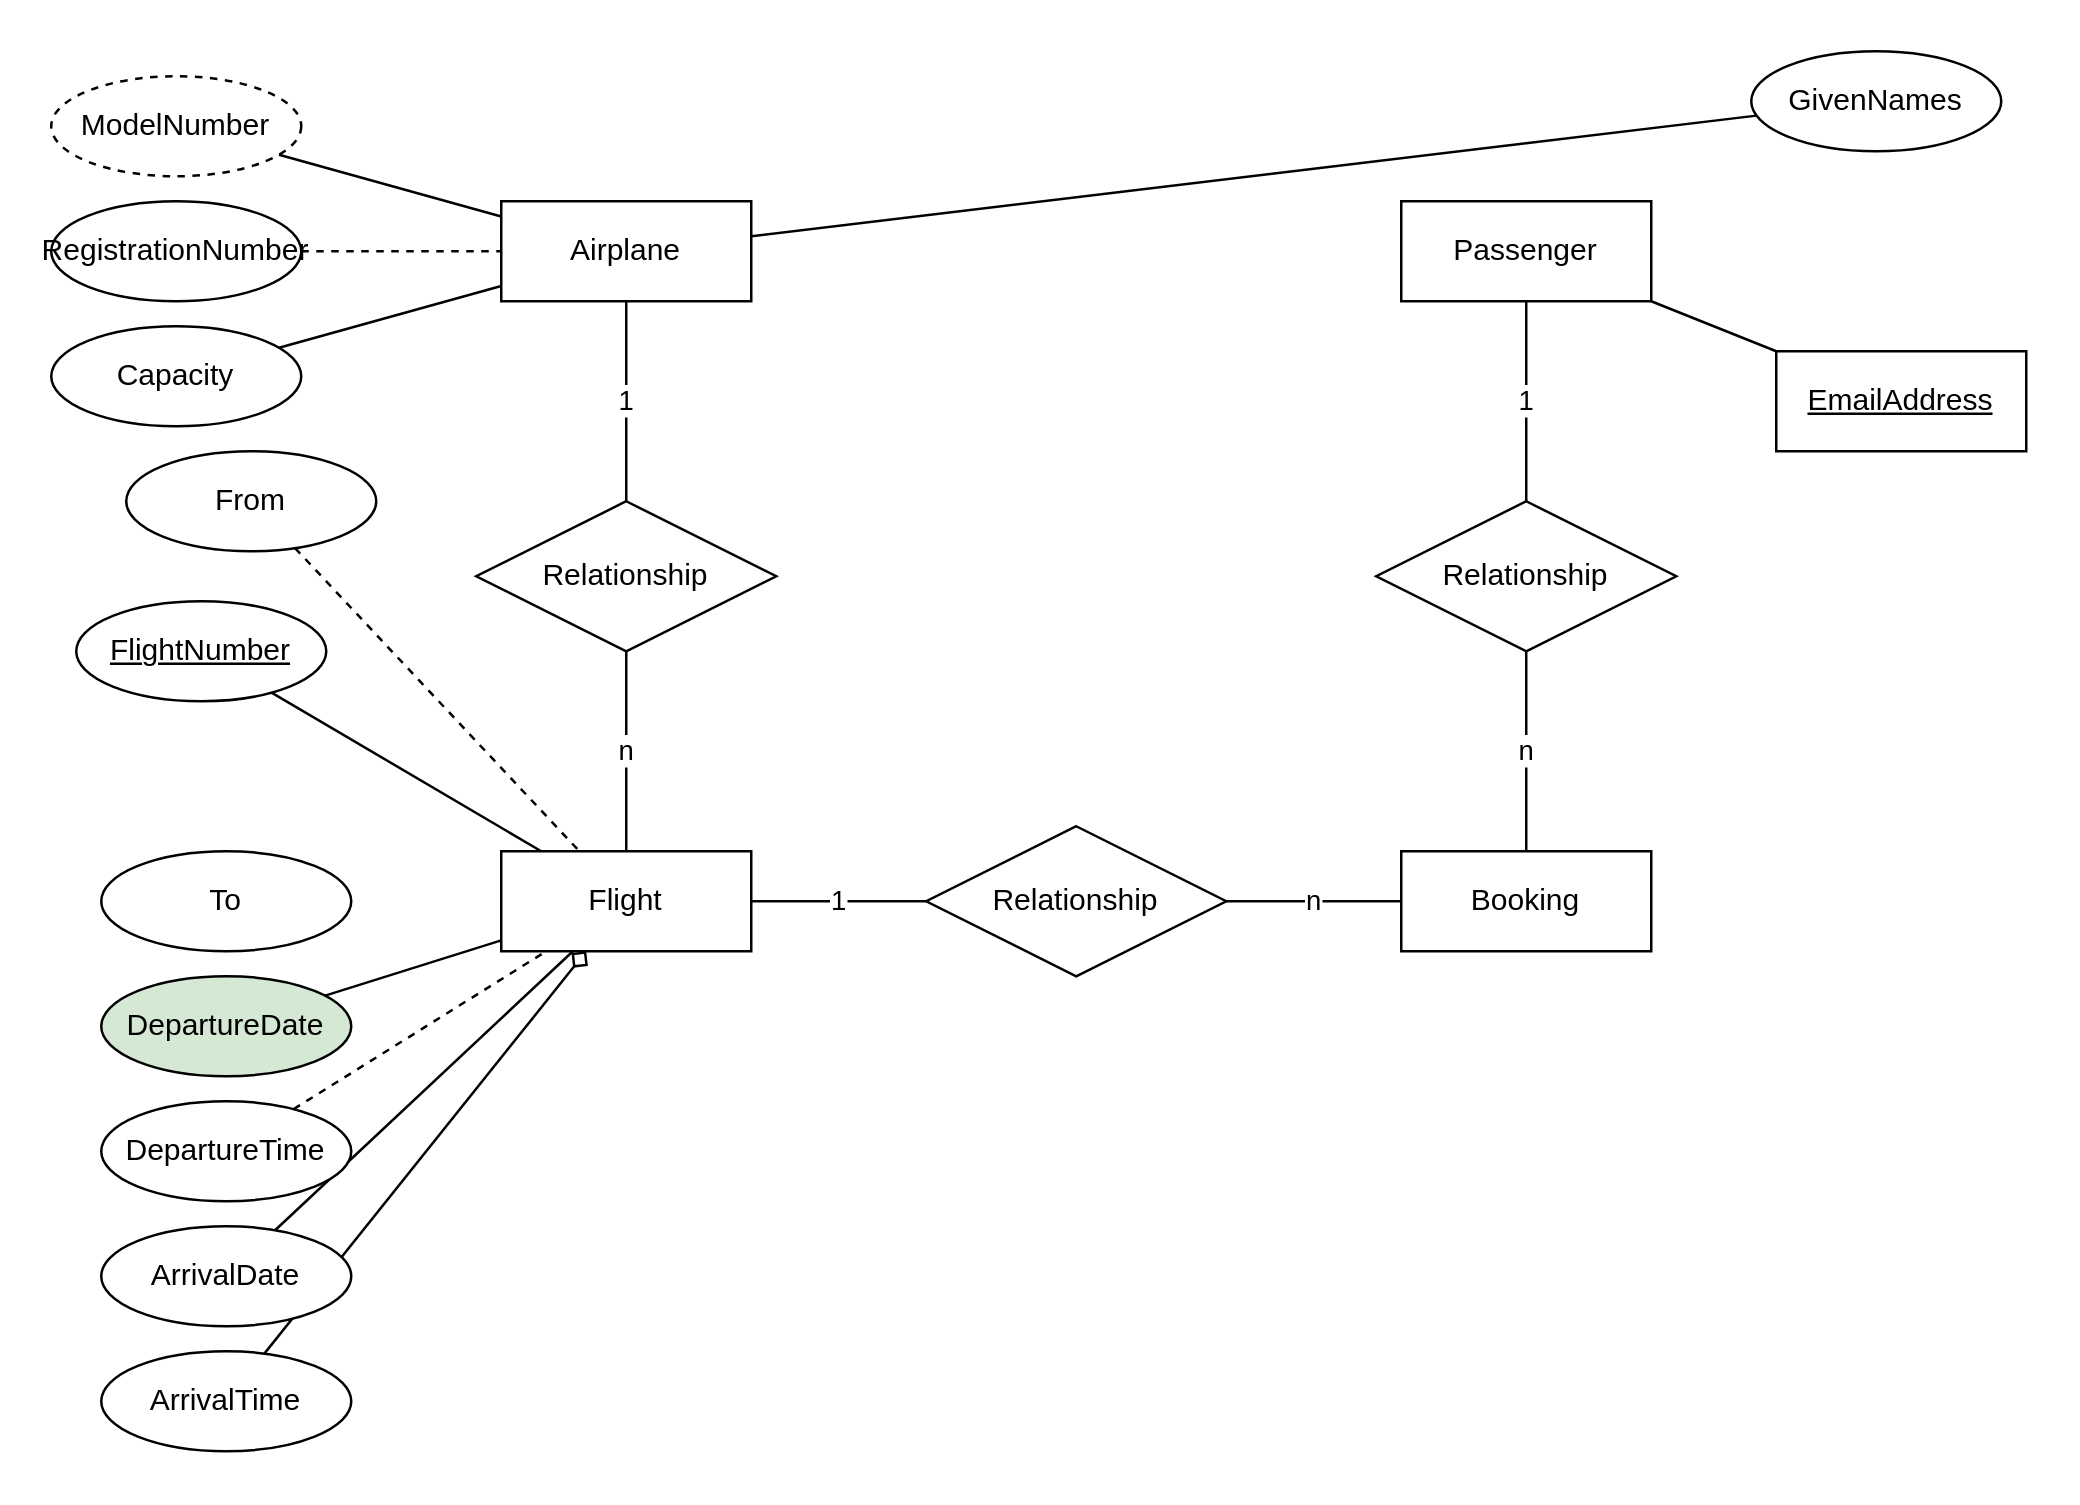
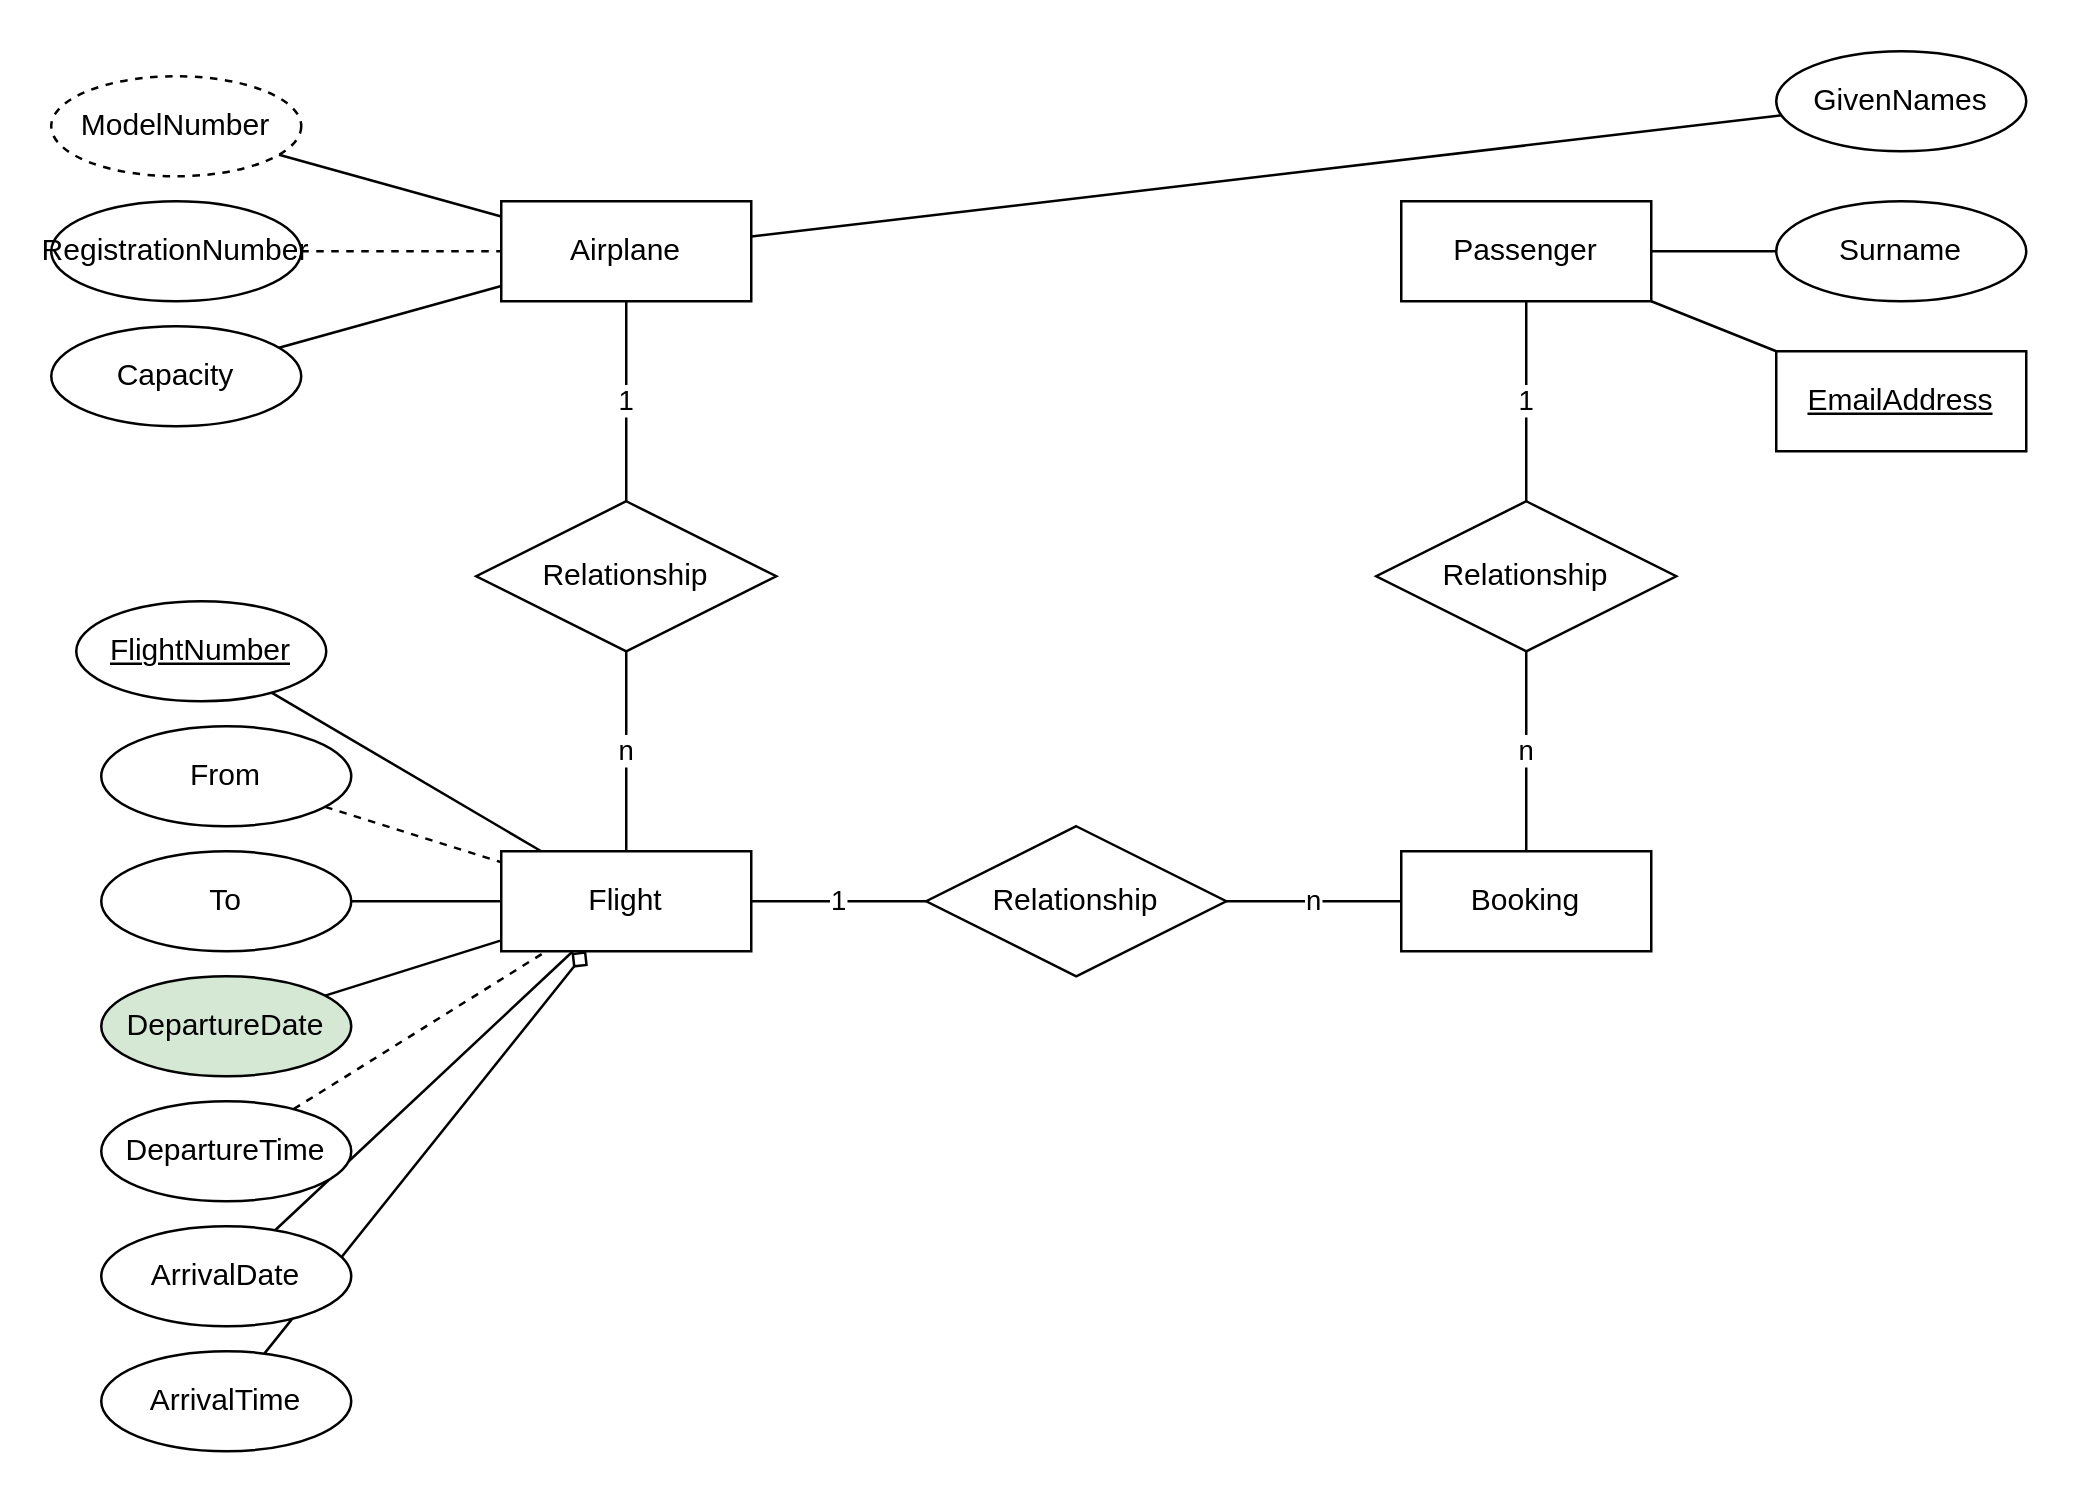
(1876, 101) -> (1901, 101)
none -> (1714, 251)
none -> (1901, 251)
(251, 501) -> (226, 776)
none -> (426, 901)
